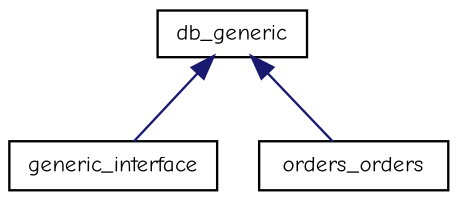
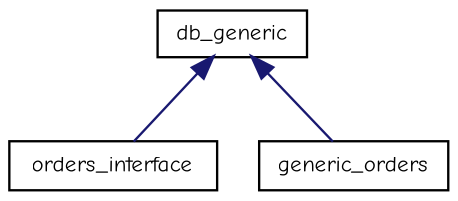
(113, 166) -> (113, 166)
(354, 166) -> (354, 166)
